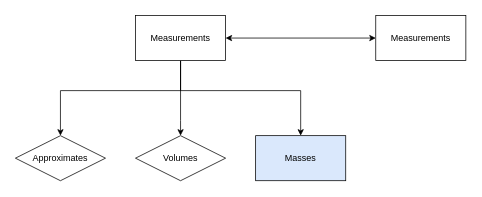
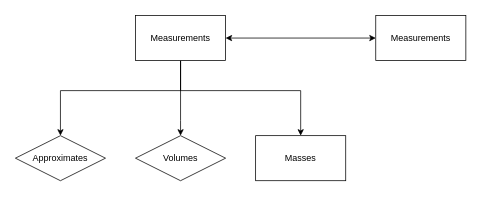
(300, 158) -> (300, 158)
